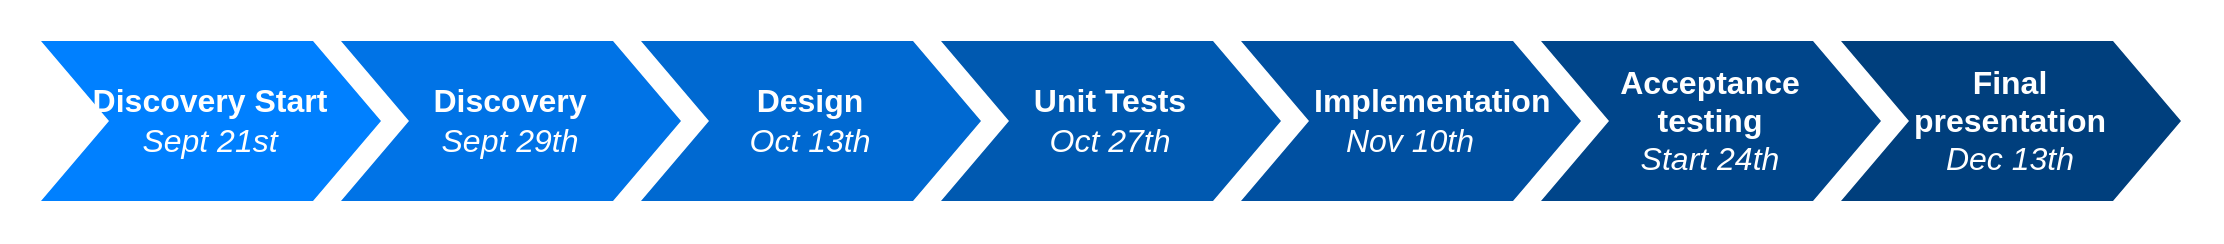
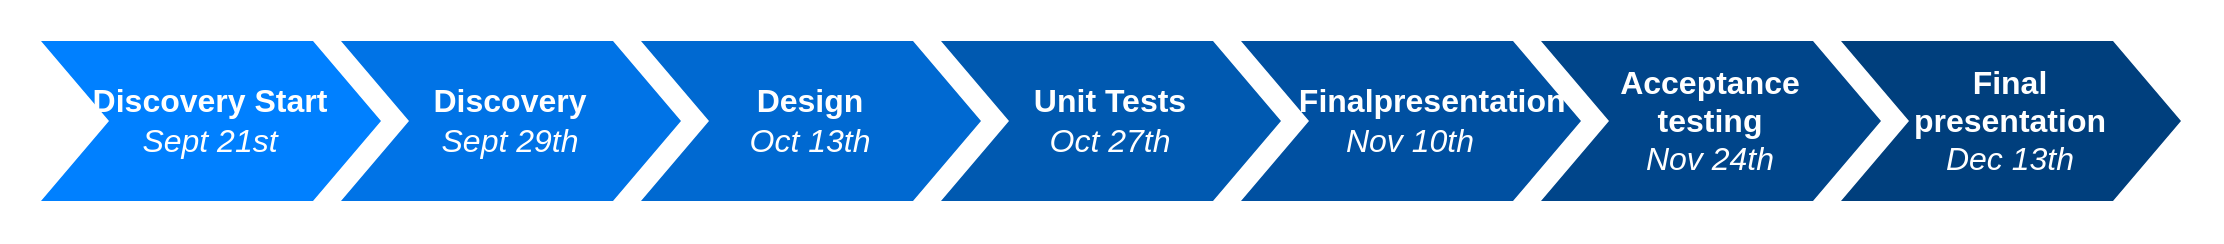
(1411, 121) -> (1411, 121)
(1711, 121) -> (1711, 121)
